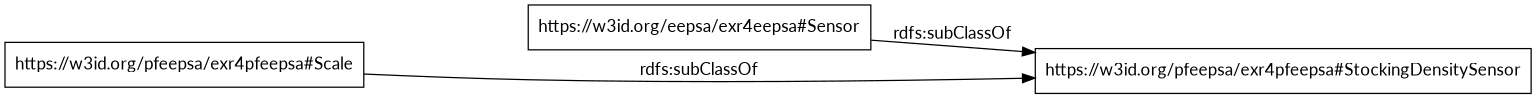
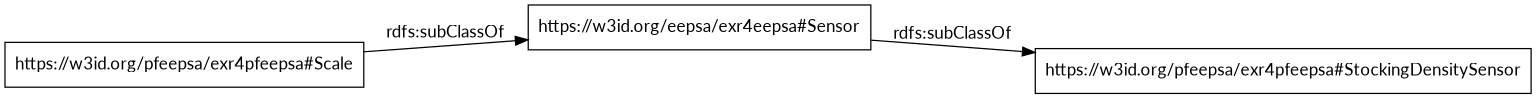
(693, 82) -> (440, 46)
